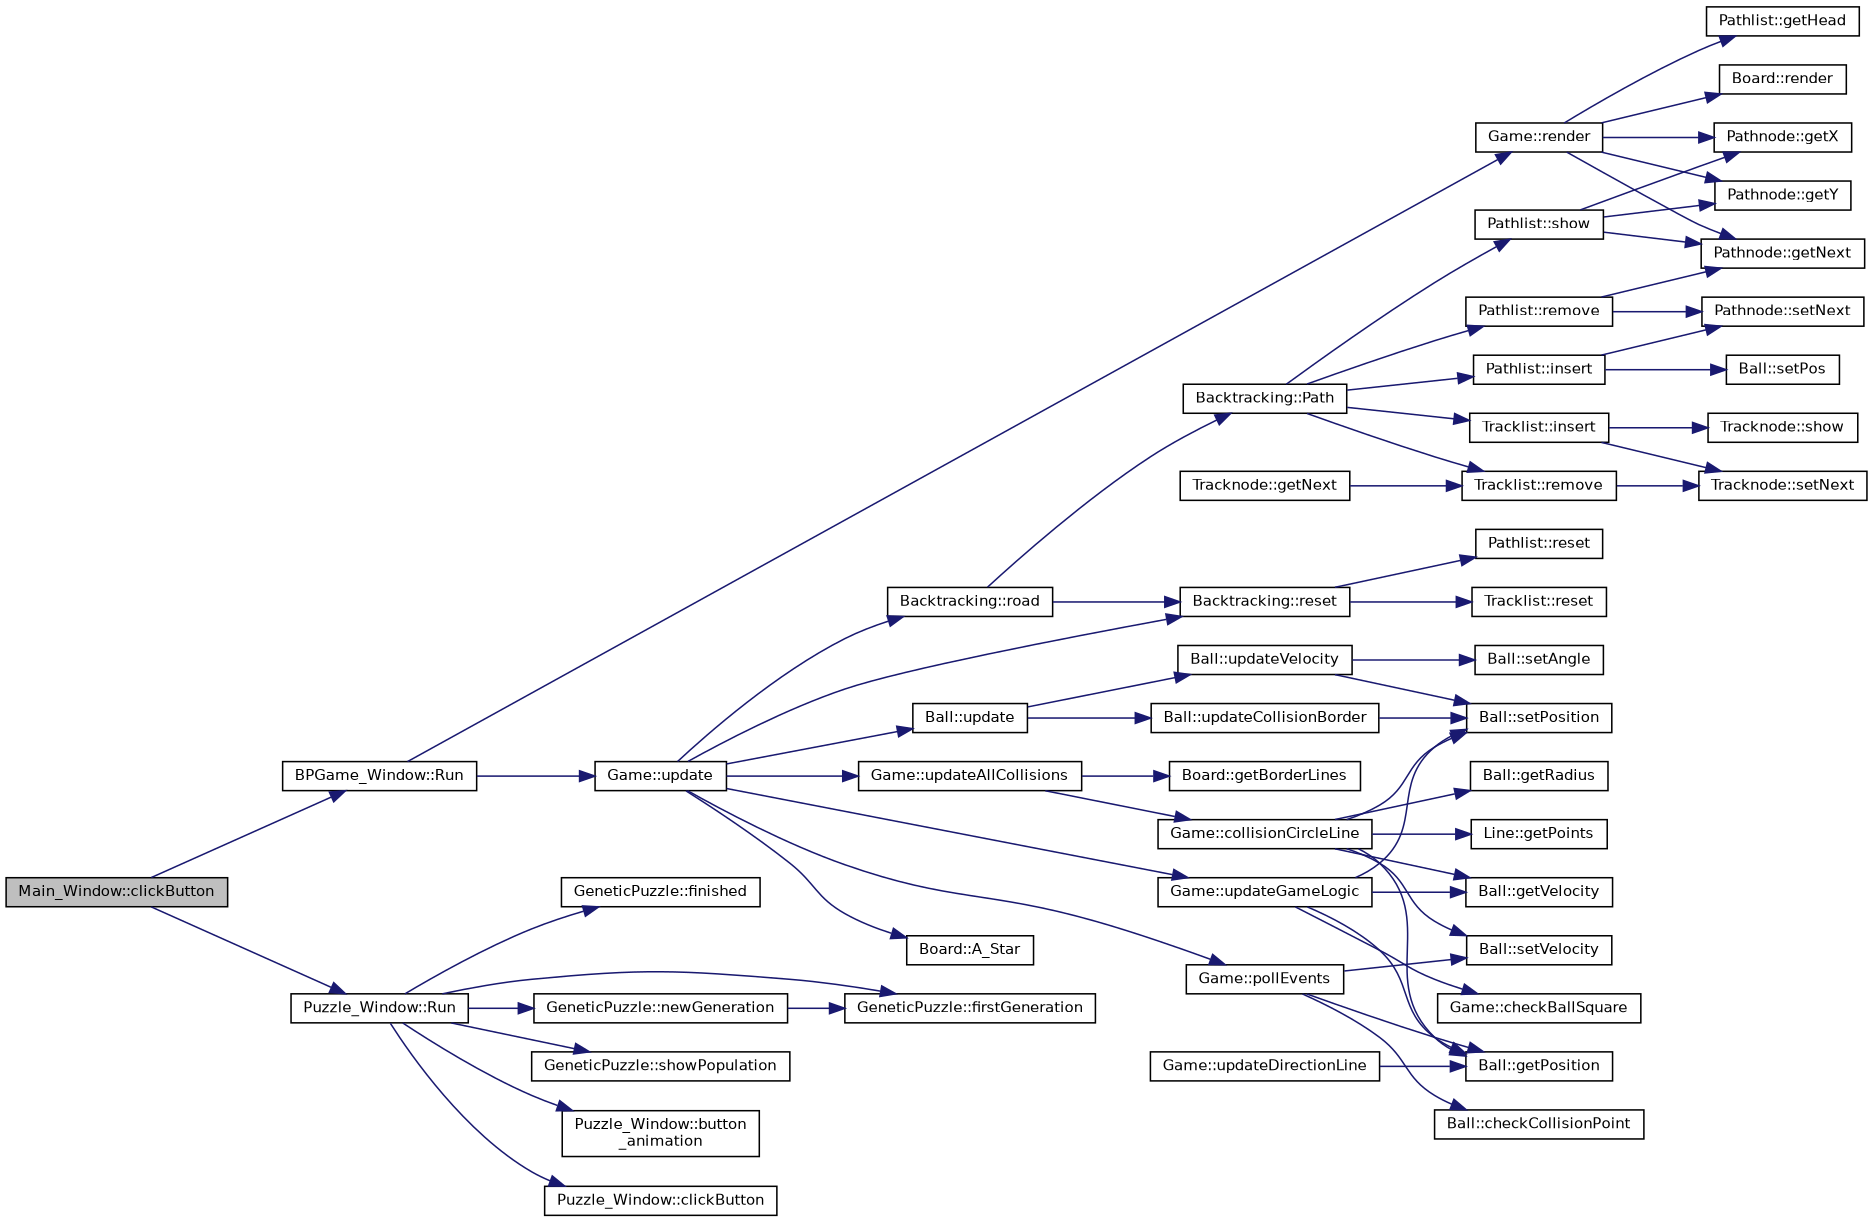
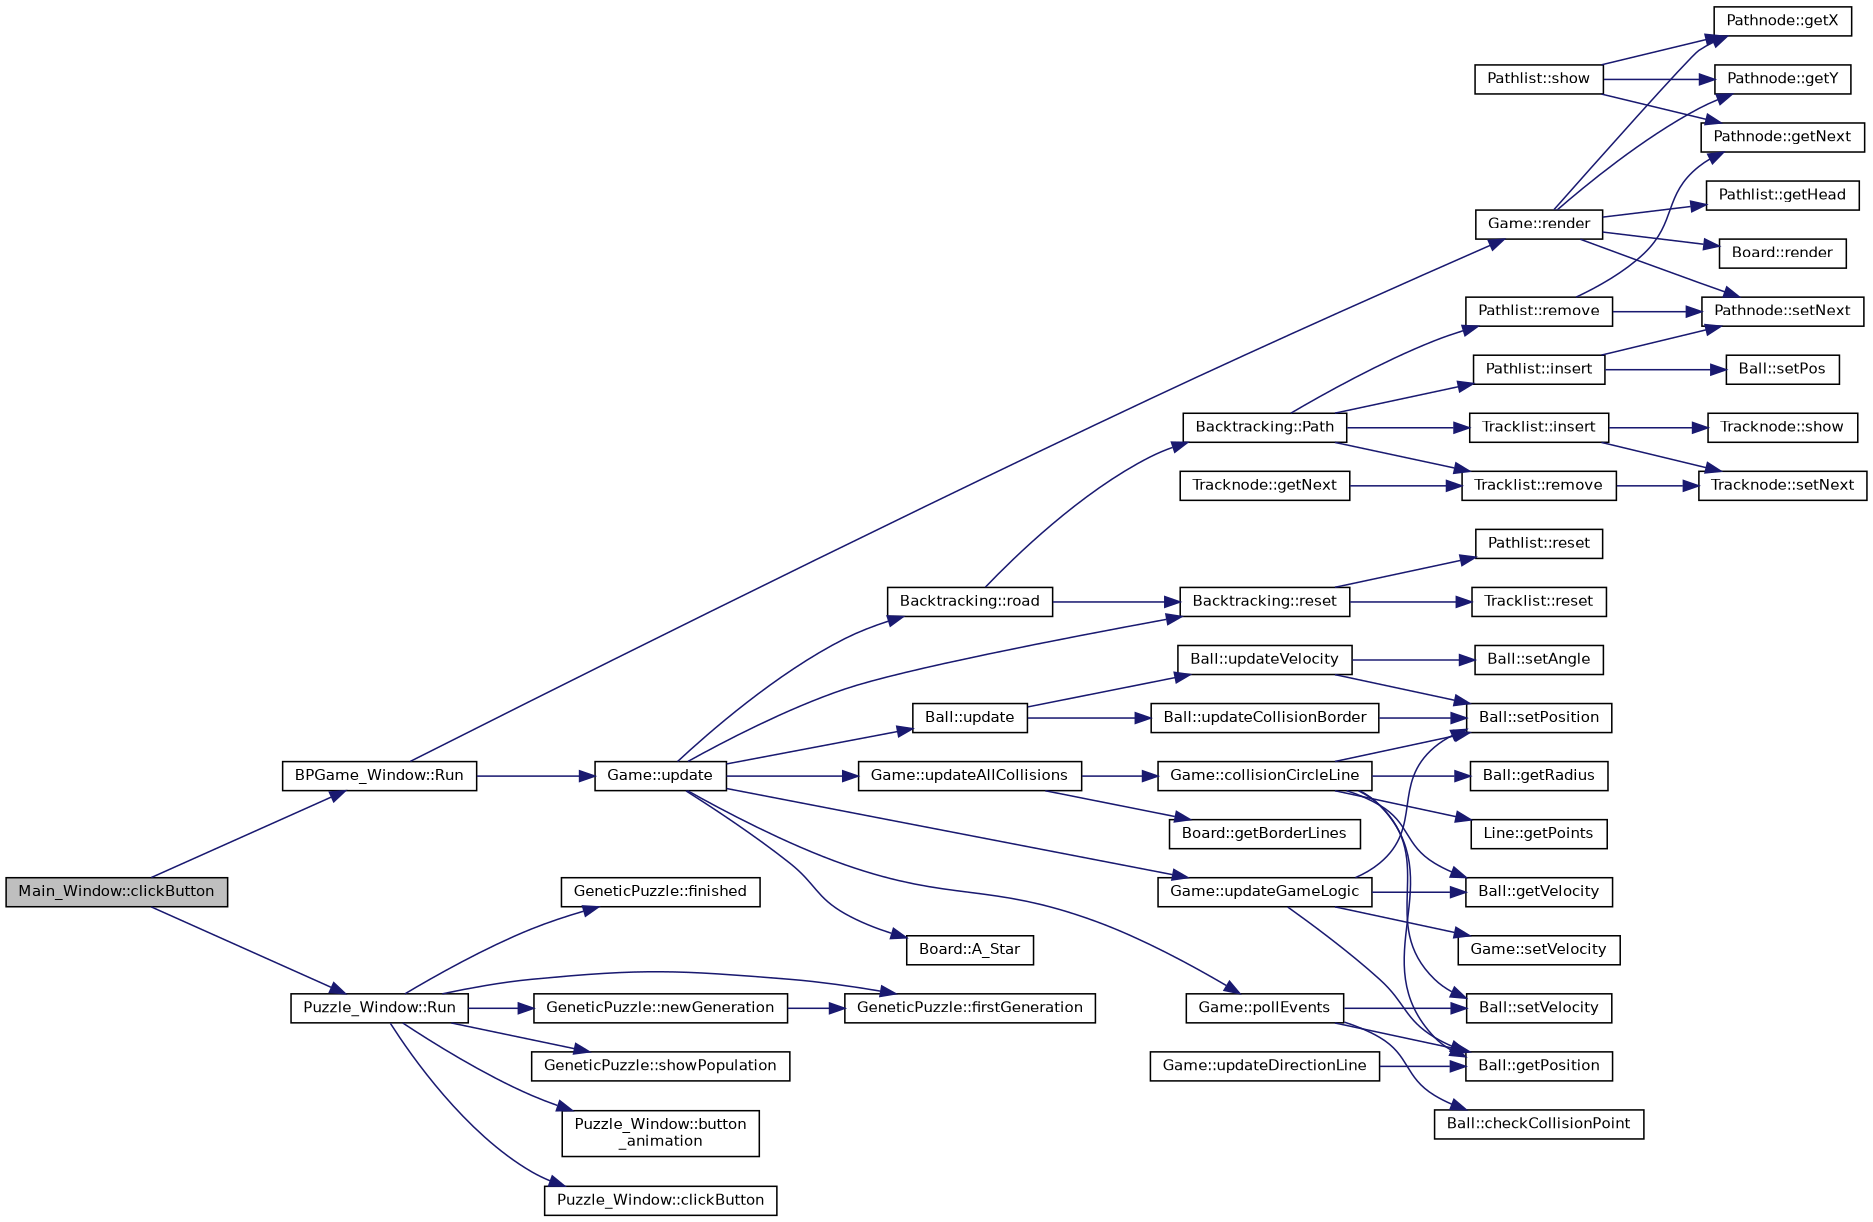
(1647, 197) -> (1653, 266)
(1389, 312) -> none
(1539, 1008) -> (1539, 950)
